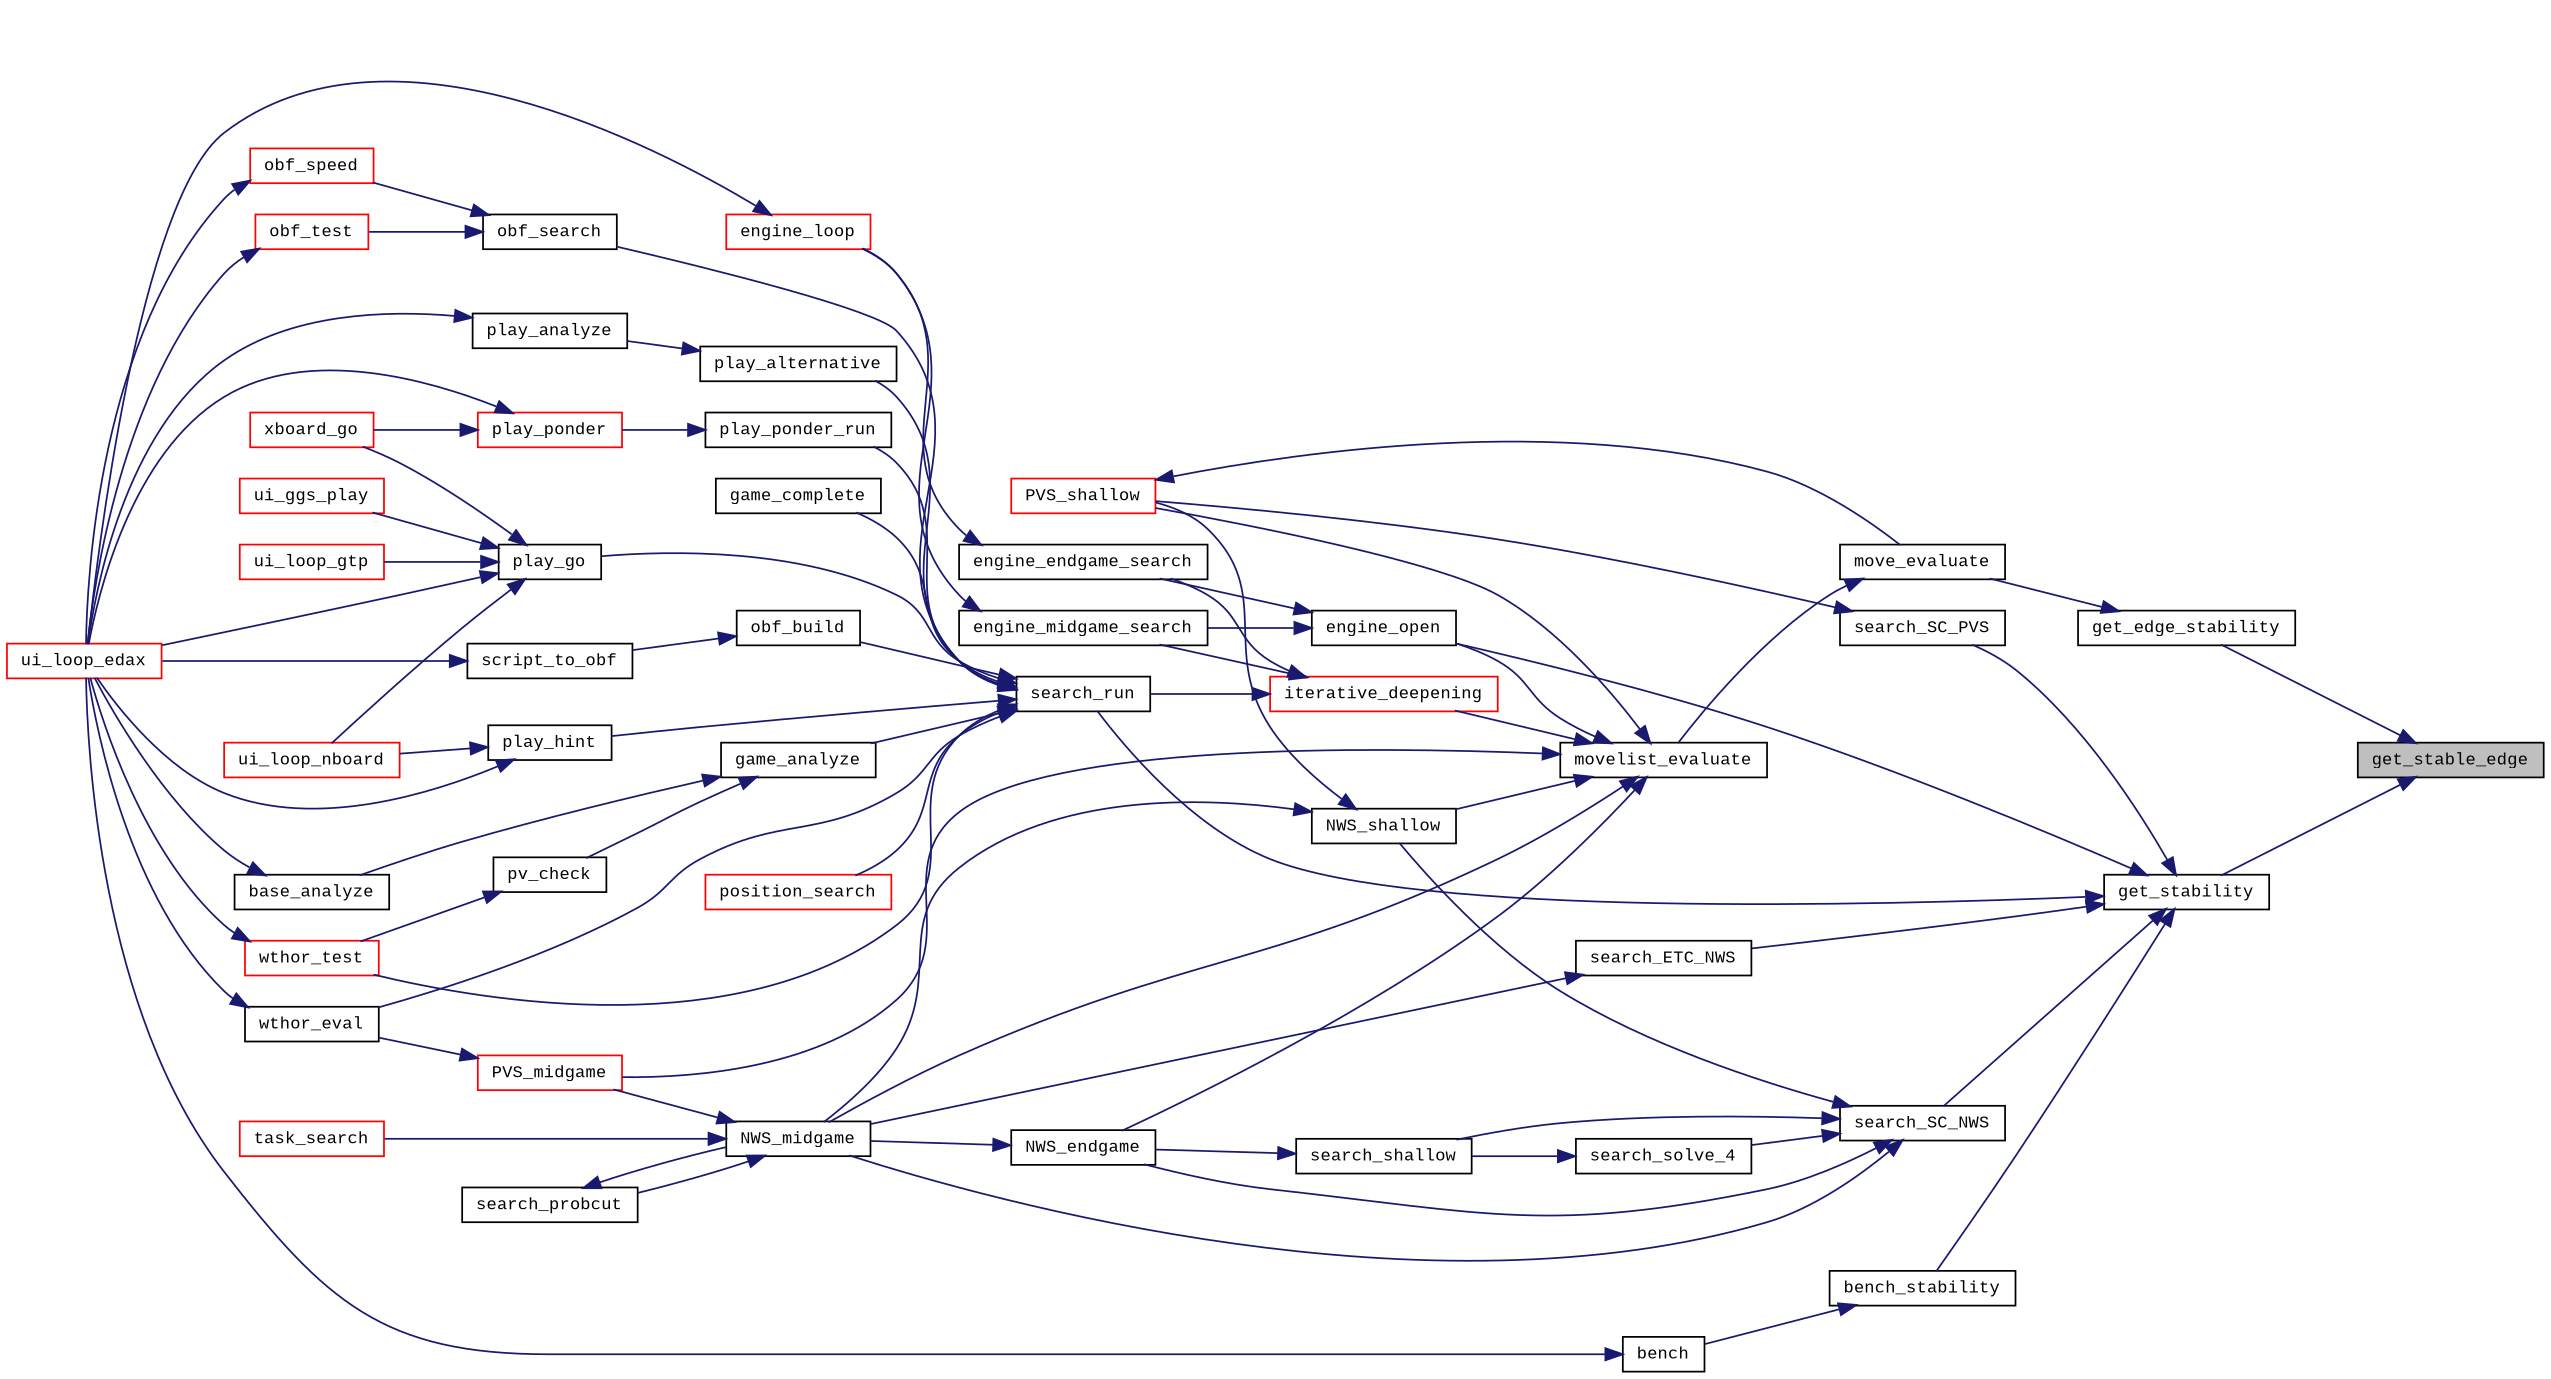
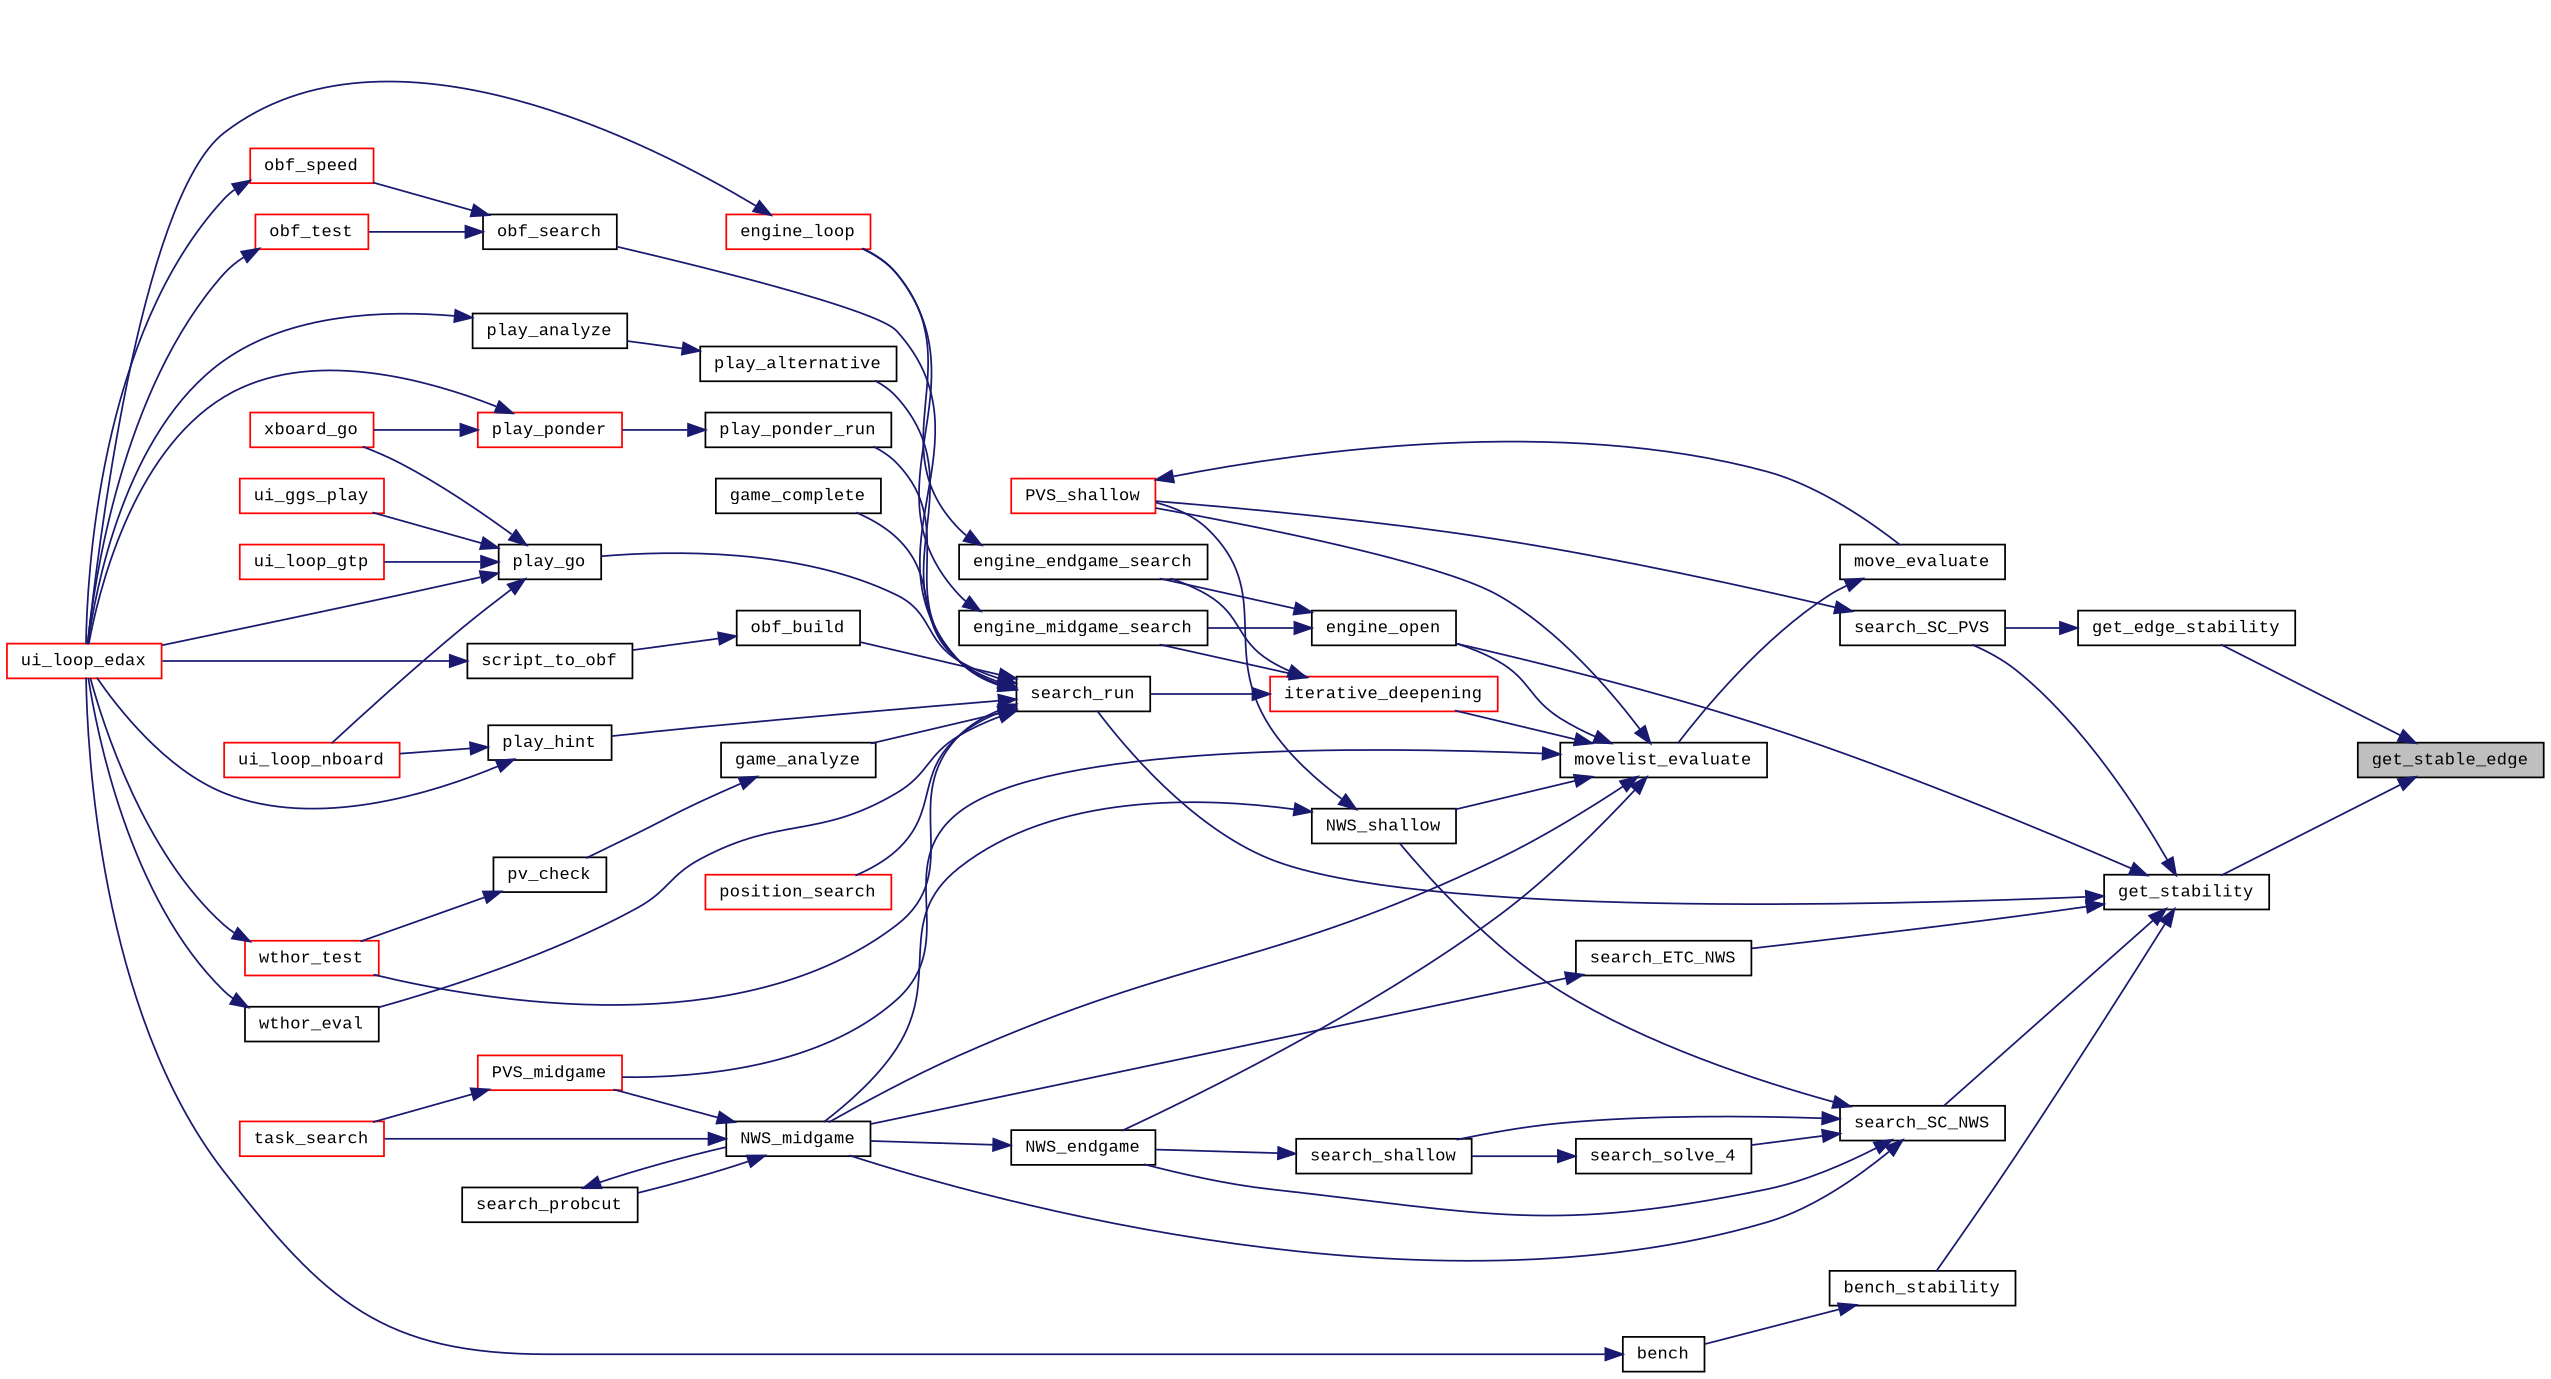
(2046, 593) -> (2033, 628)
(312, 892) -> none
(420, 1046) -> (422, 1108)
